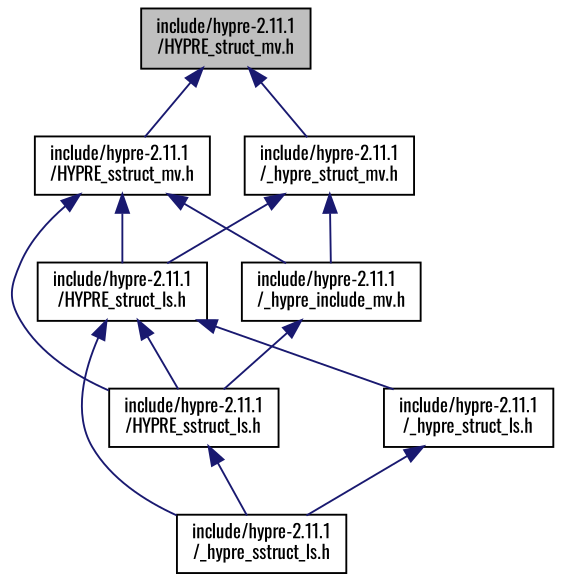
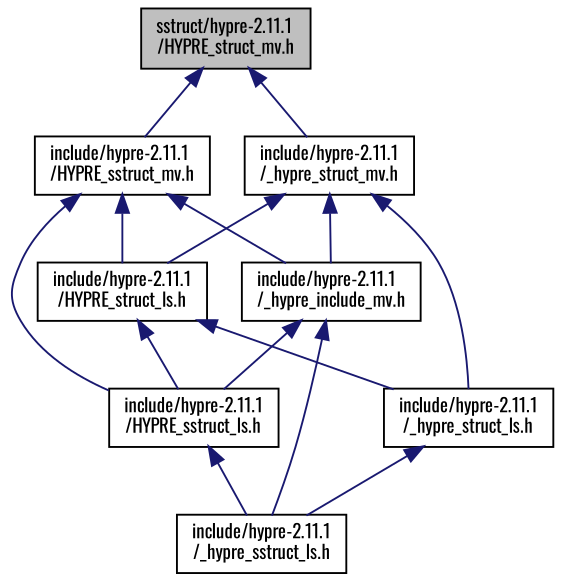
(226, 39) -> (226, 39)
none -> (450, 287)
(92, 446) -> (301, 428)
